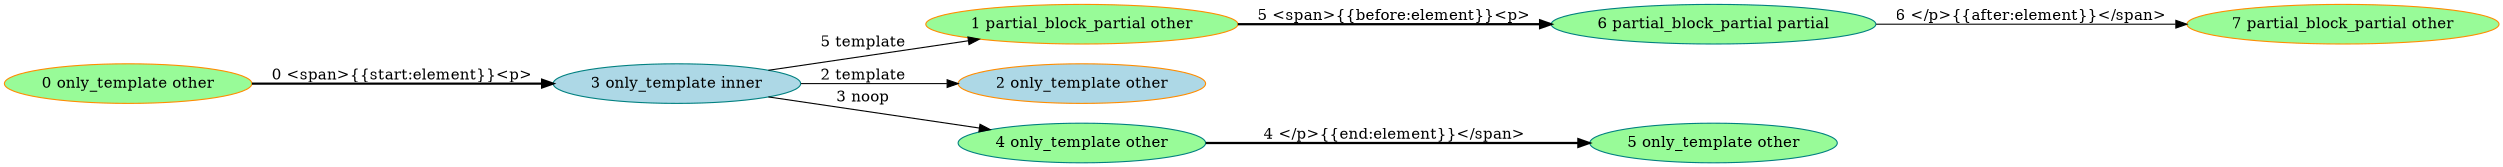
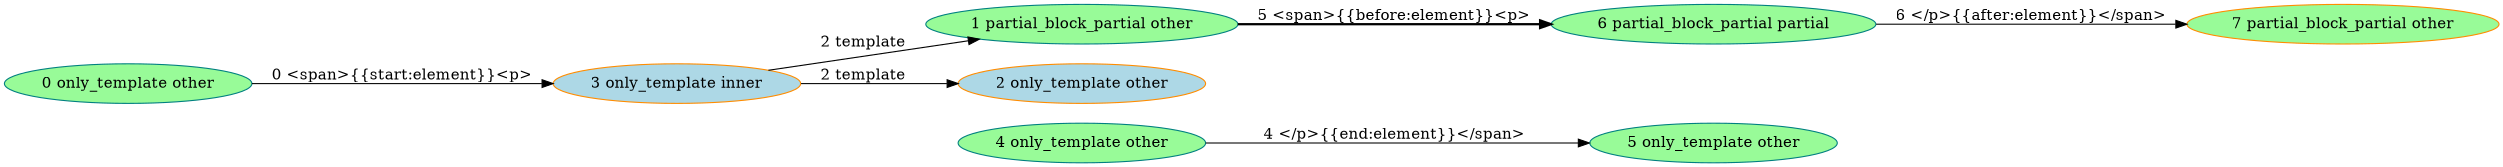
(1082, 24) -> (1082, 24)
(863, 42) -> (863, 42)
(128, 84) -> (128, 84)
(397, 84) -> (397, 84)
(677, 84) -> (677, 84)
(874, 112) -> none
(1392, 143) -> (1392, 143)
